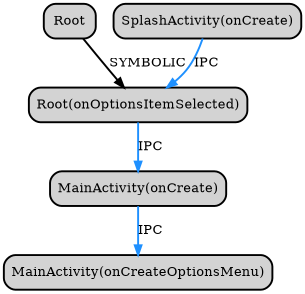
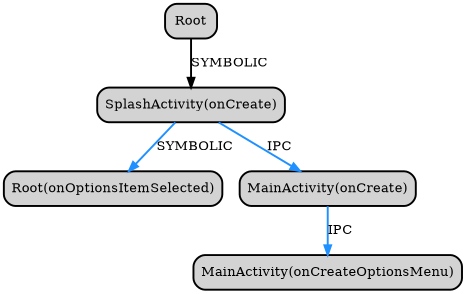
(100, 59) -> (191, 58)
(206, 63) -> (195, 147)
(138, 142) -> (255, 144)
